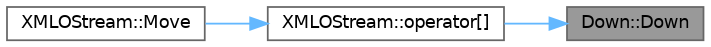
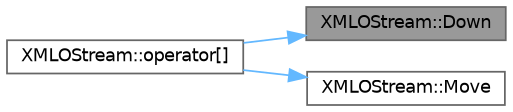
(228, 24) -> (266, 73)
(635, 24) -> (406, 24)
